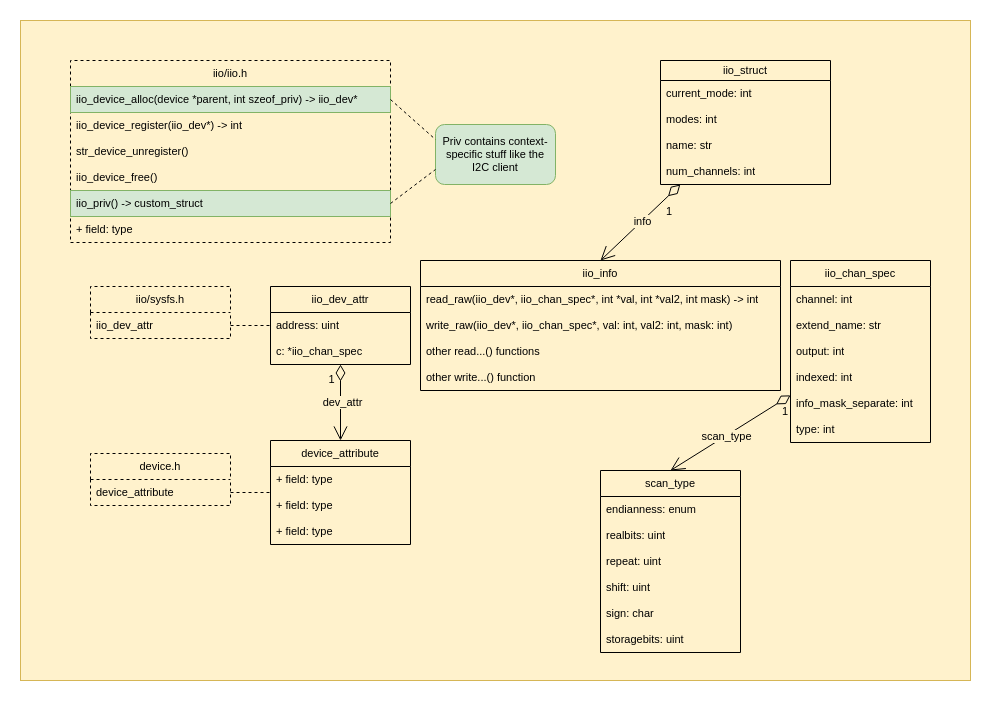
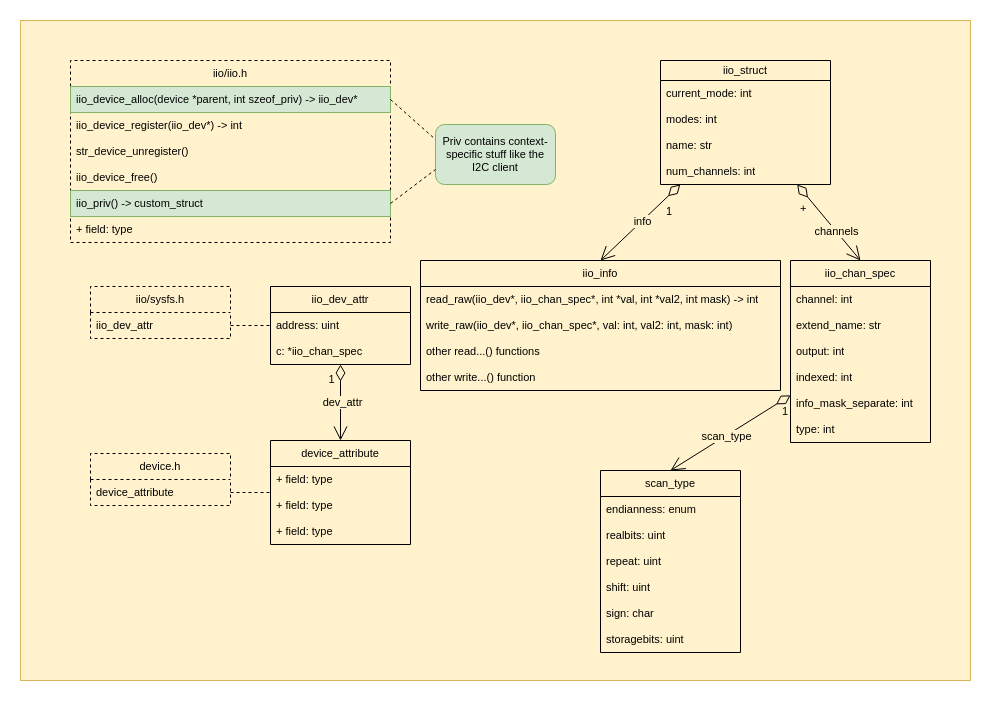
none -> (833, 227)
